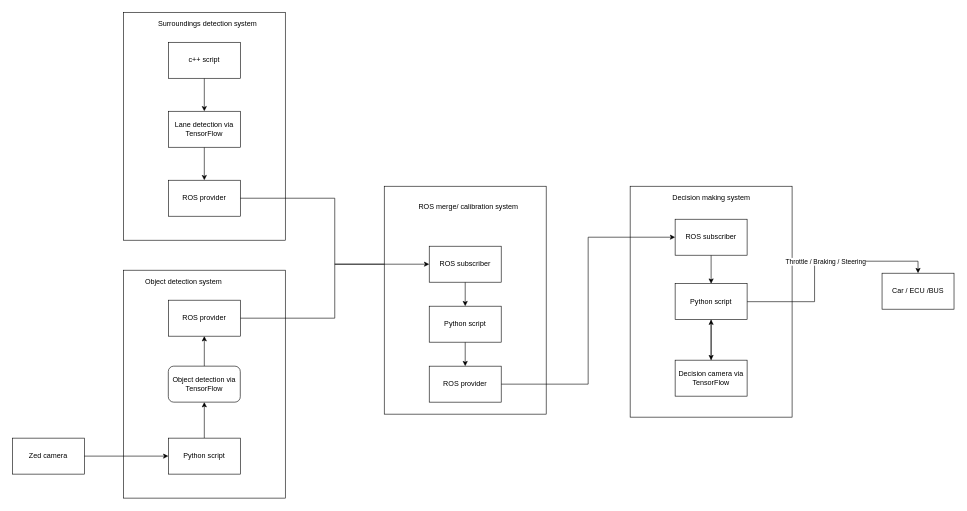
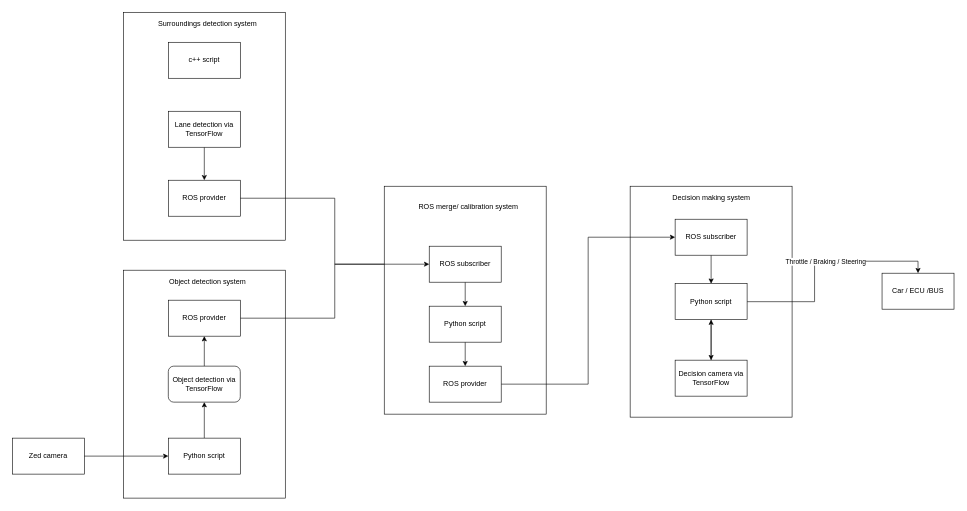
(204, 105) -> none
(183, 282) -> (207, 282)
